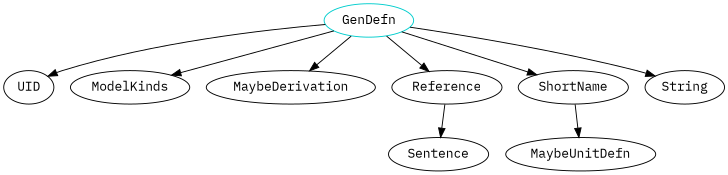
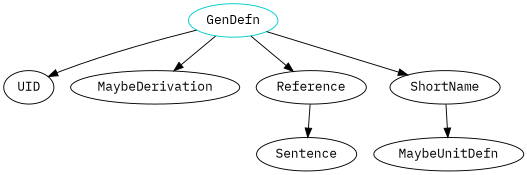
(130, 87) -> none
(685, 87) -> none
